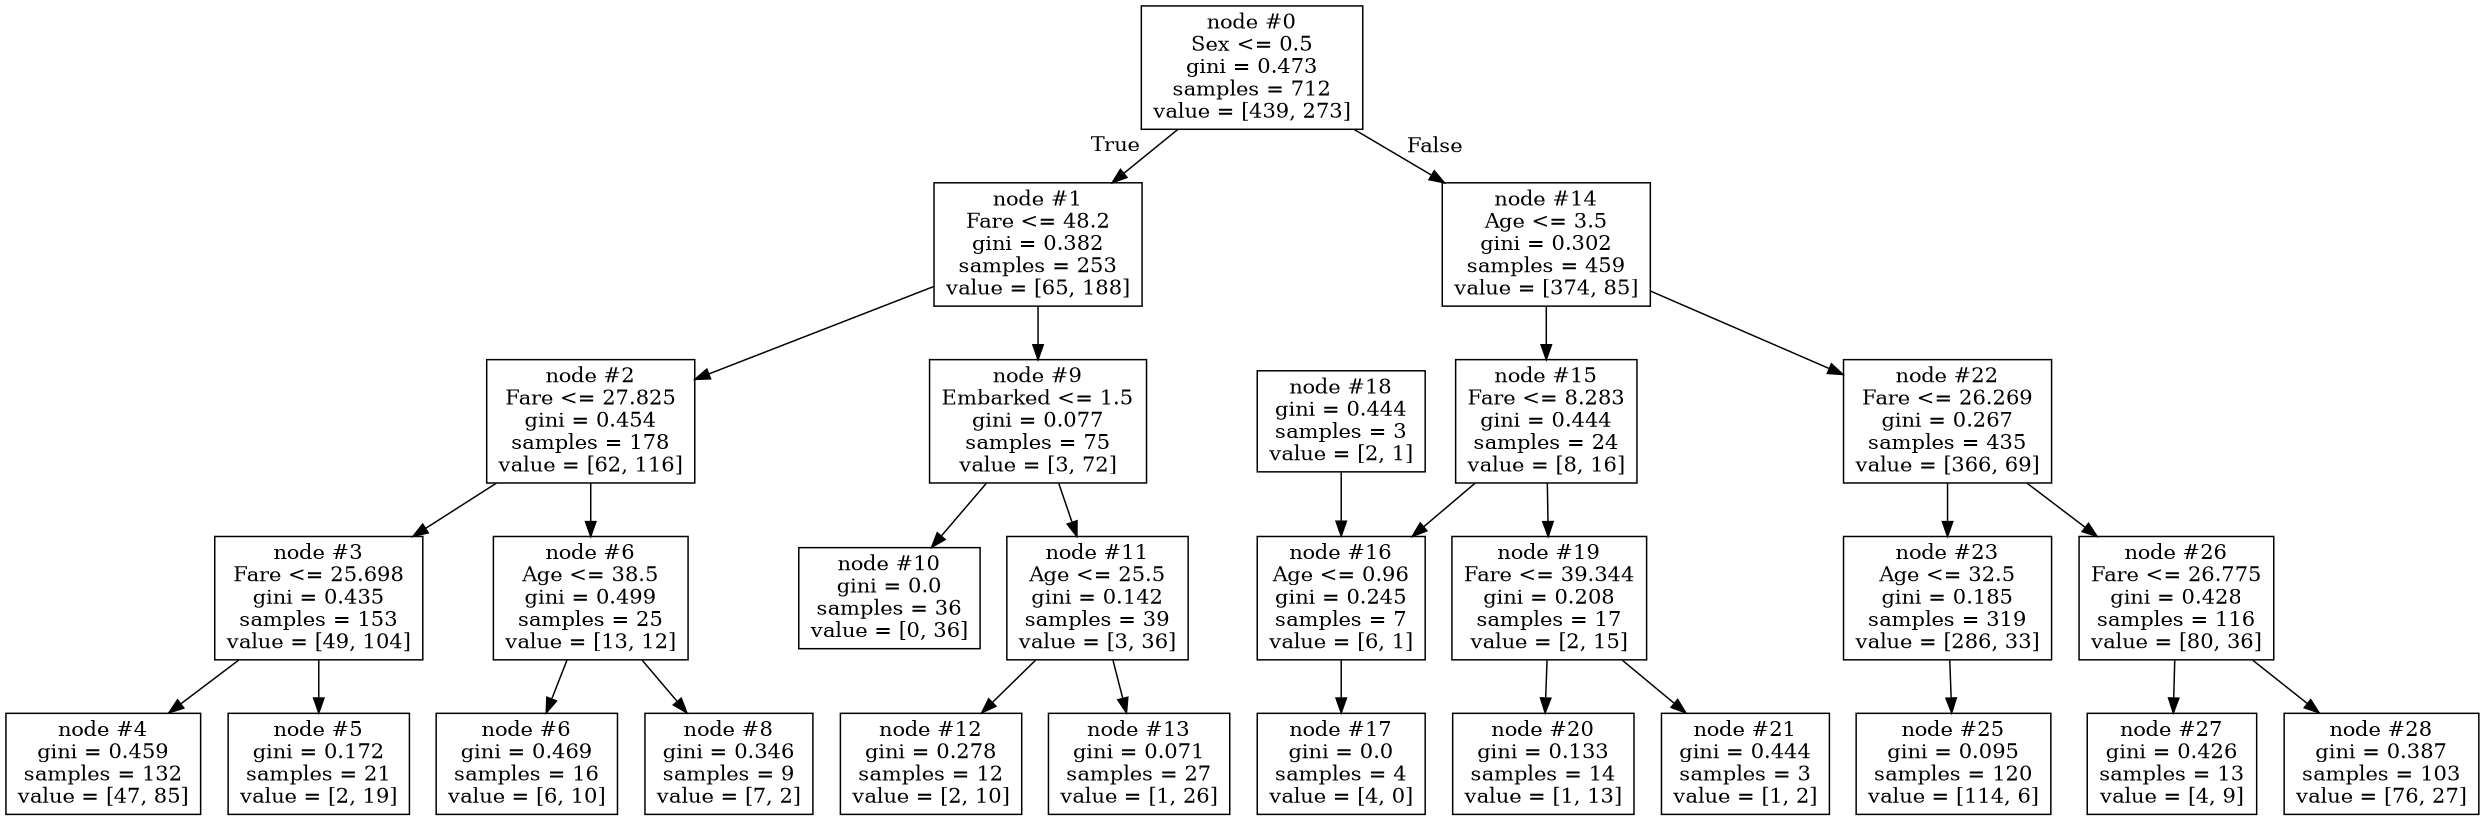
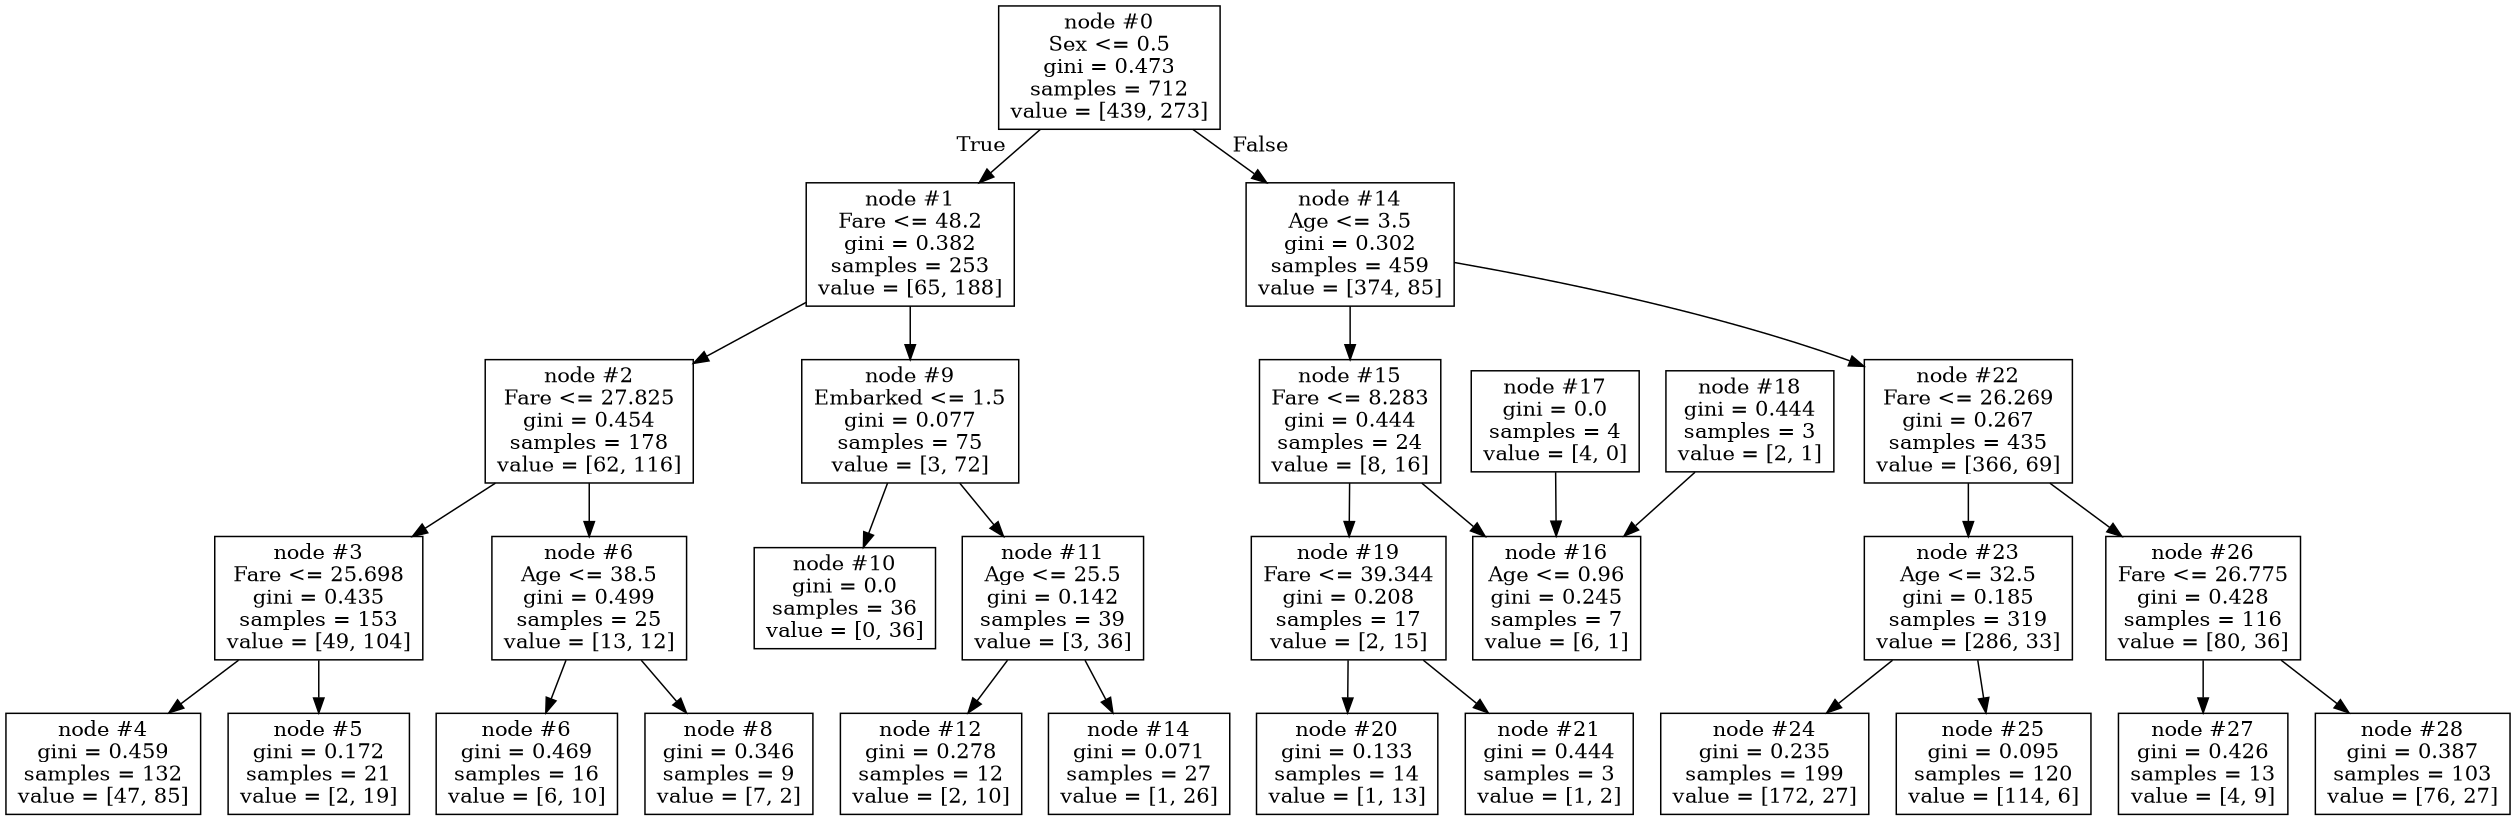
(1341, 679) -> (1556, 497)
(1139, 764) -> (1139, 764)
none -> (1765, 764)
